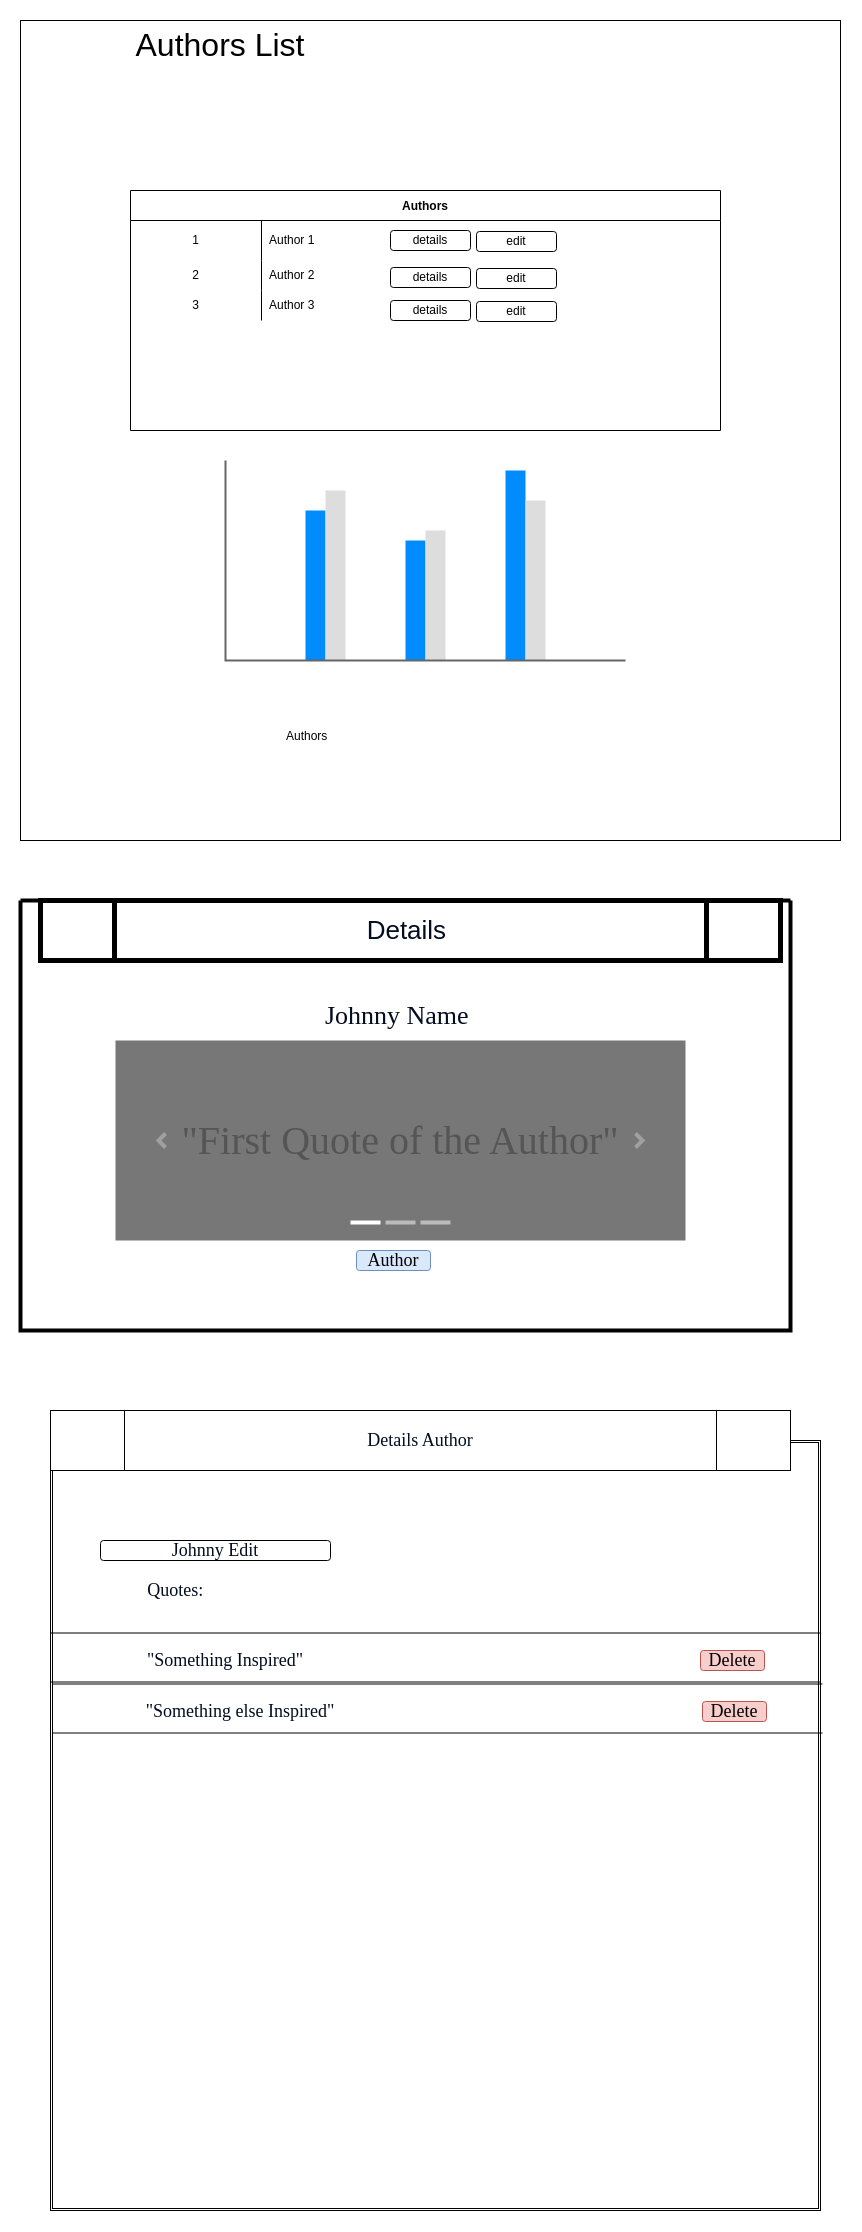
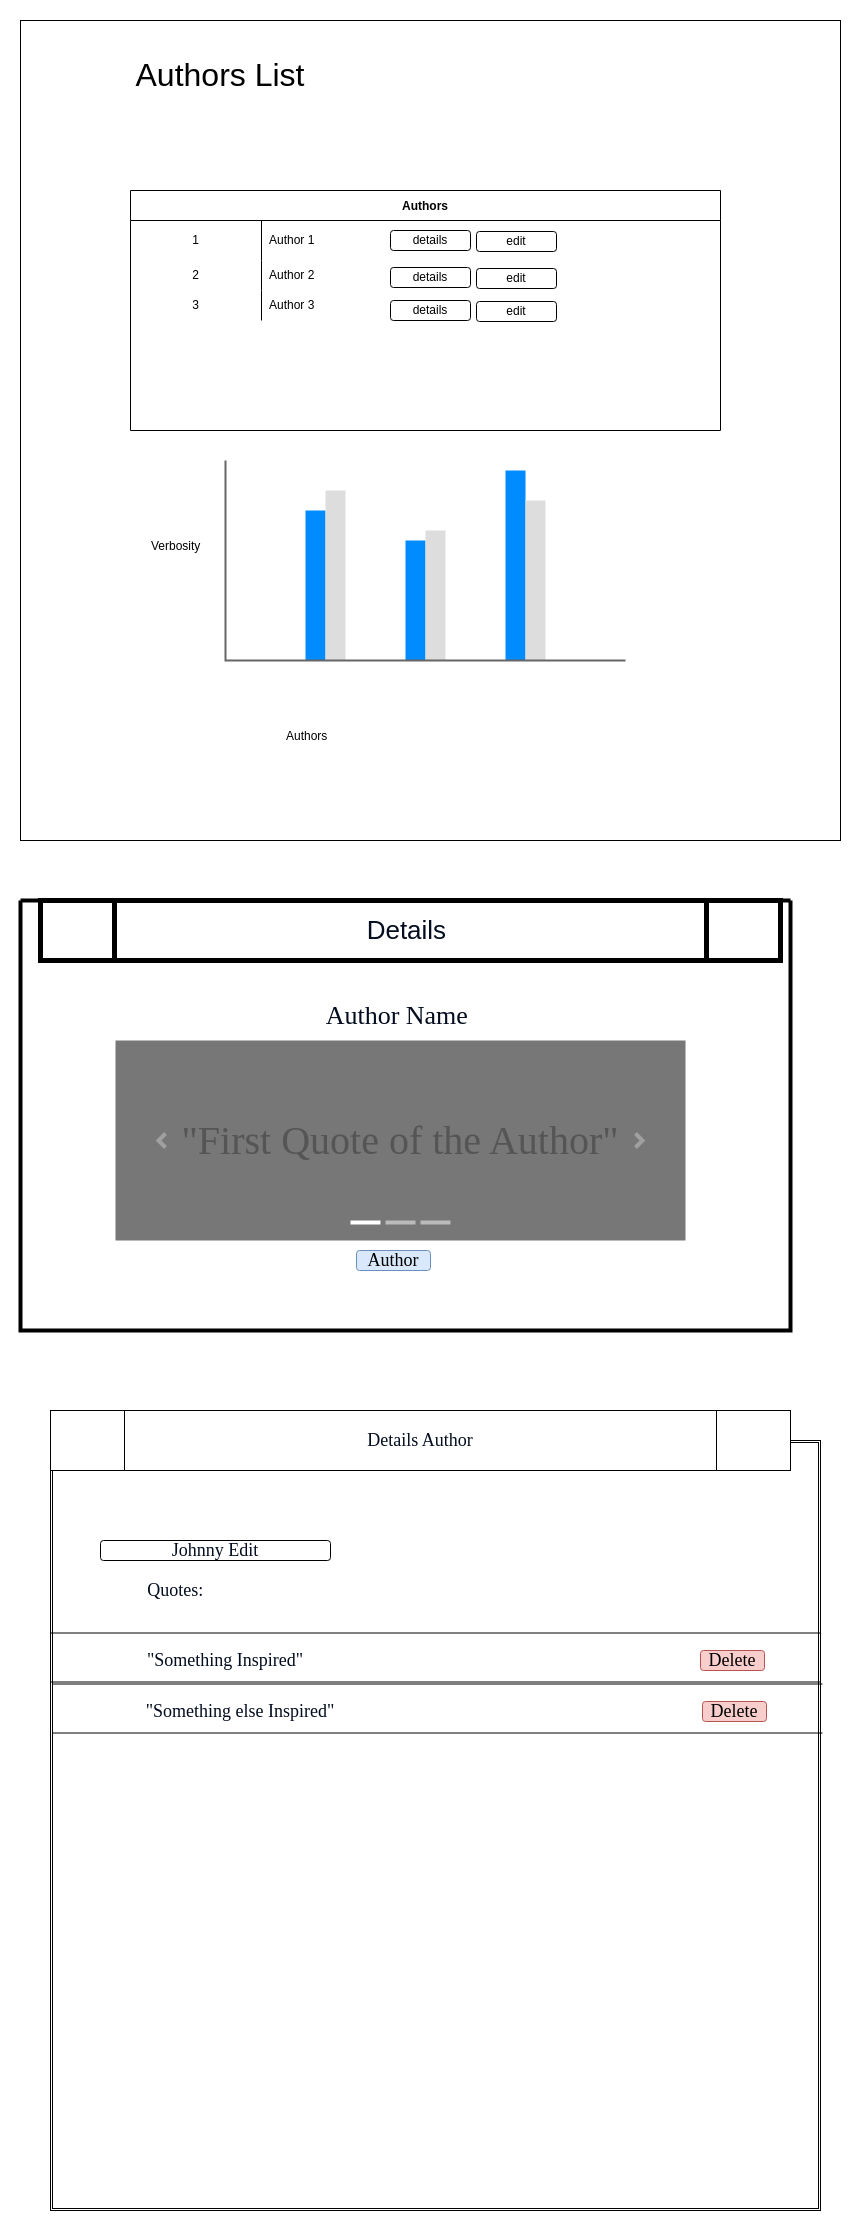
(221, 46) -> (221, 76)
none -> (186, 546)
(401, 1016) -> (401, 1016)
